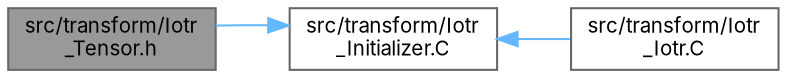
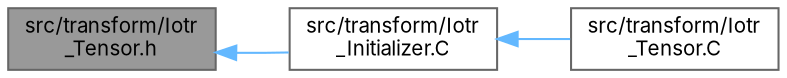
(242, 25) -> (263, 53)
(675, 39) -> (675, 39)
